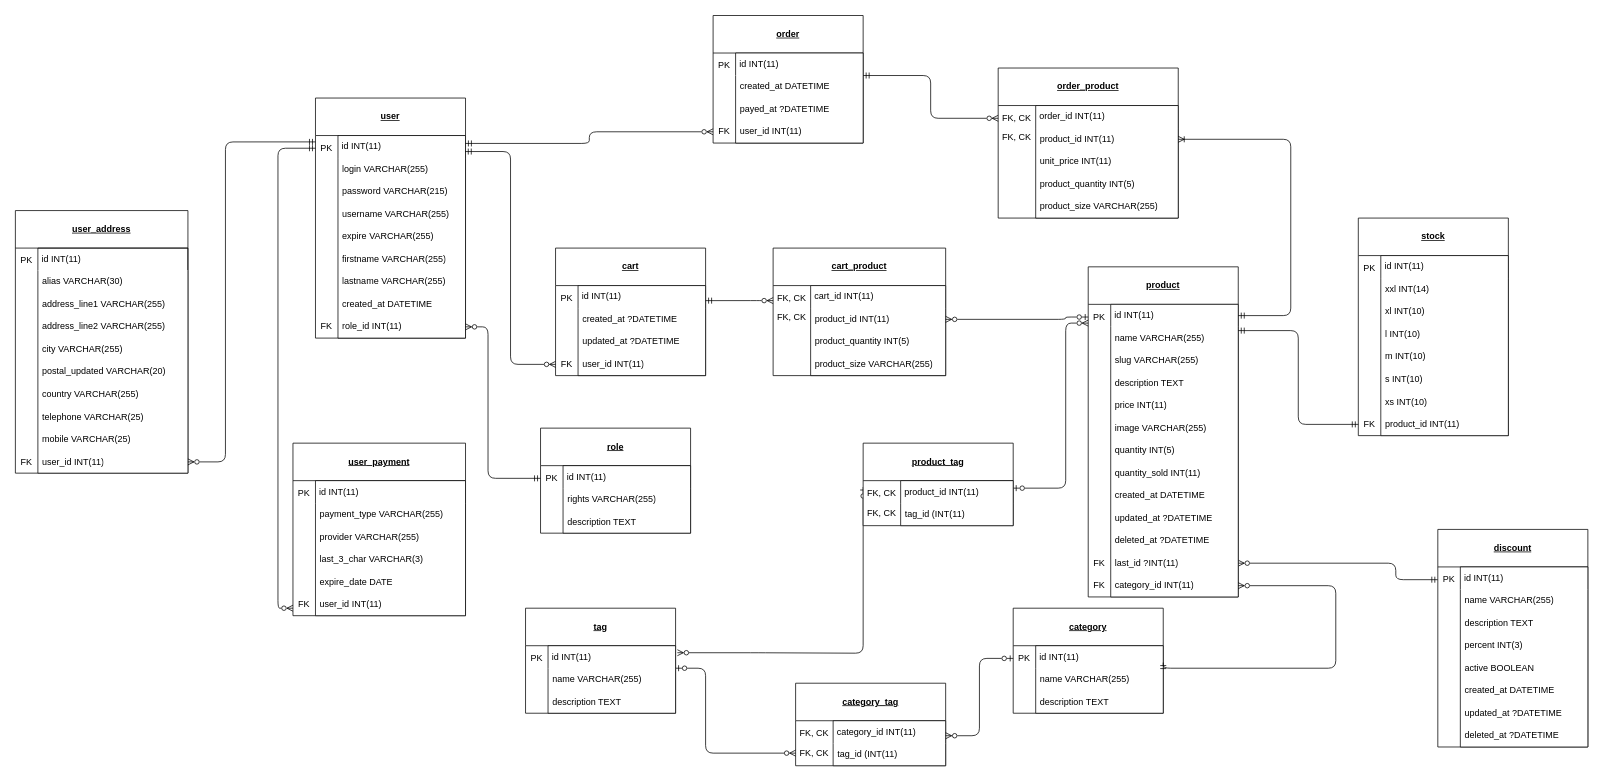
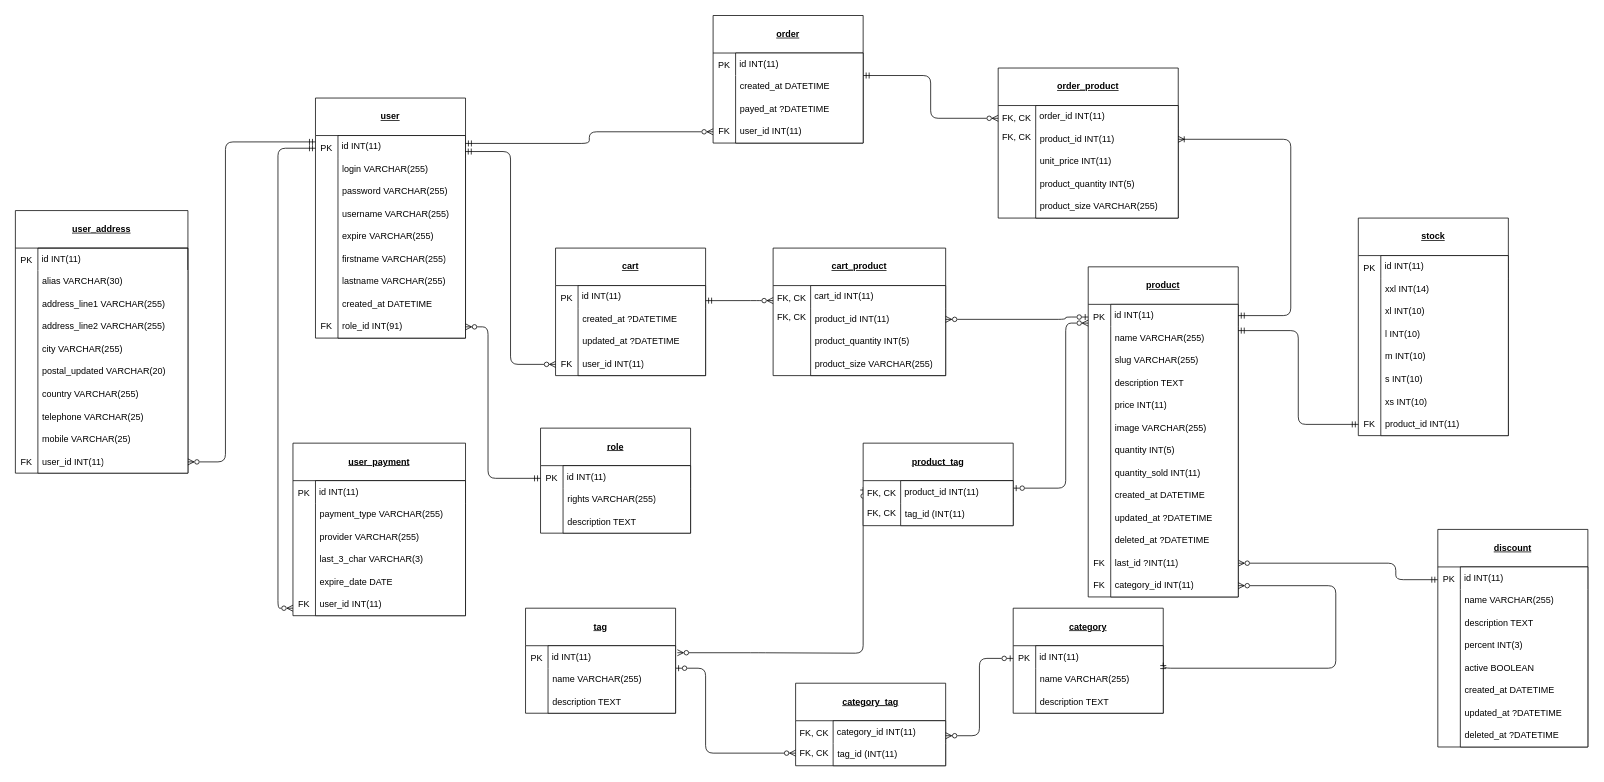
(395, 192) -> (395, 192)
(378, 327) -> (378, 327)
